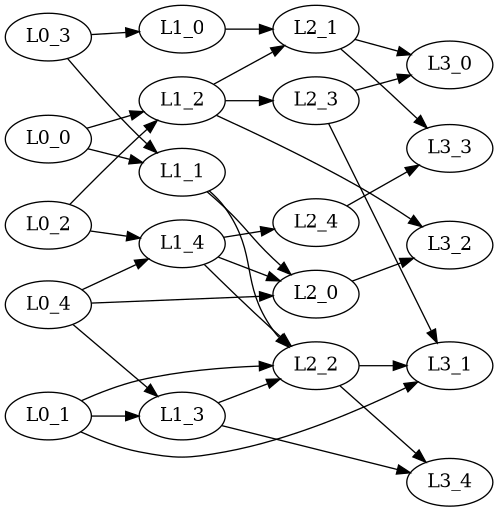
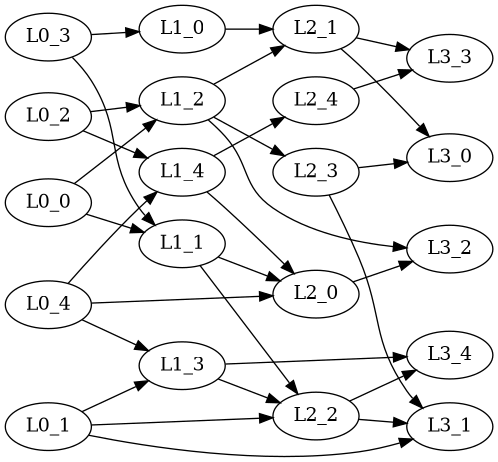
(248, 307) -> none
